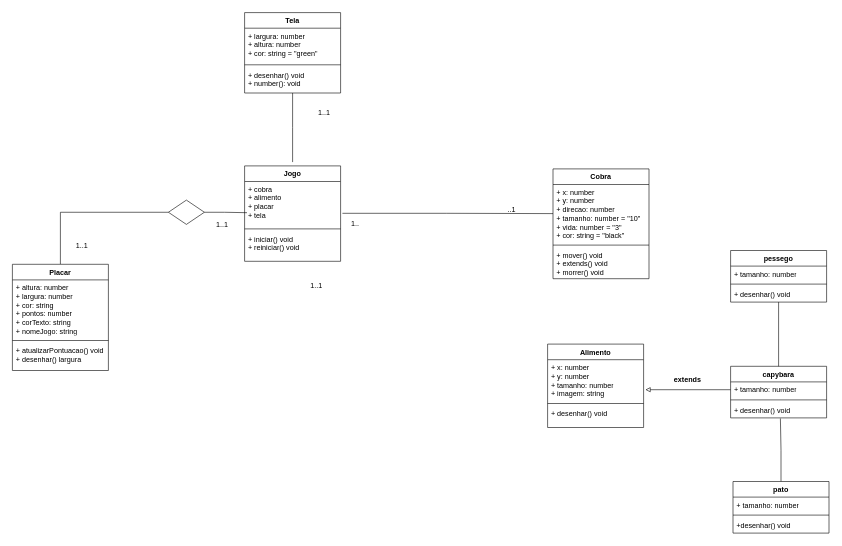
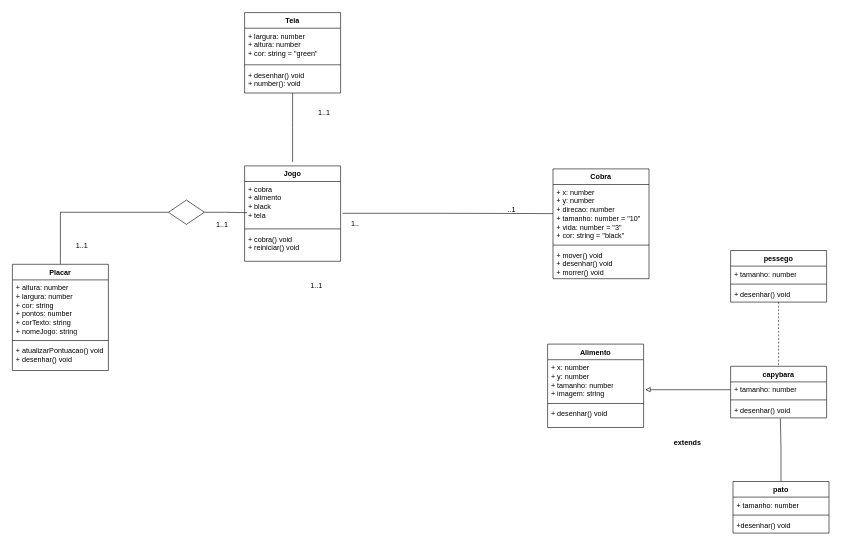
(265, 203) -> (265, 203)
(279, 244) -> (279, 244)
(586, 265) -> (588, 265)
(779, 335) -> (779, 335)
(61, 360) -> (61, 360)
(687, 380) -> (687, 443)
